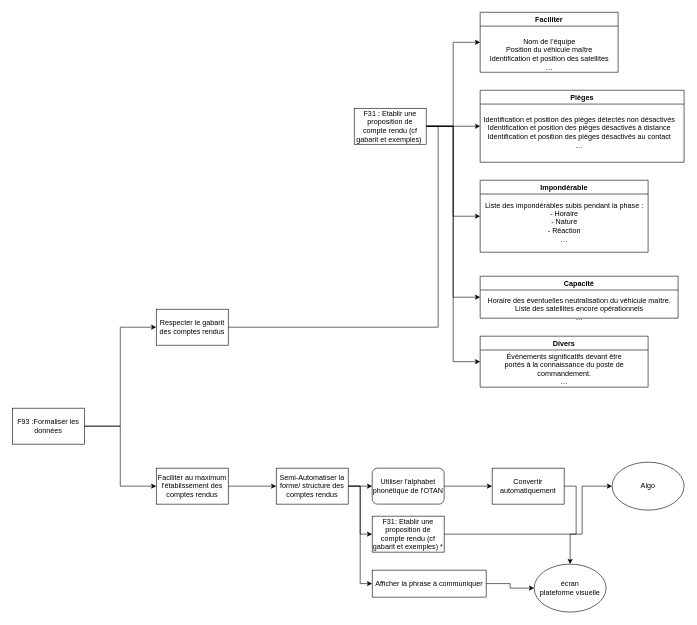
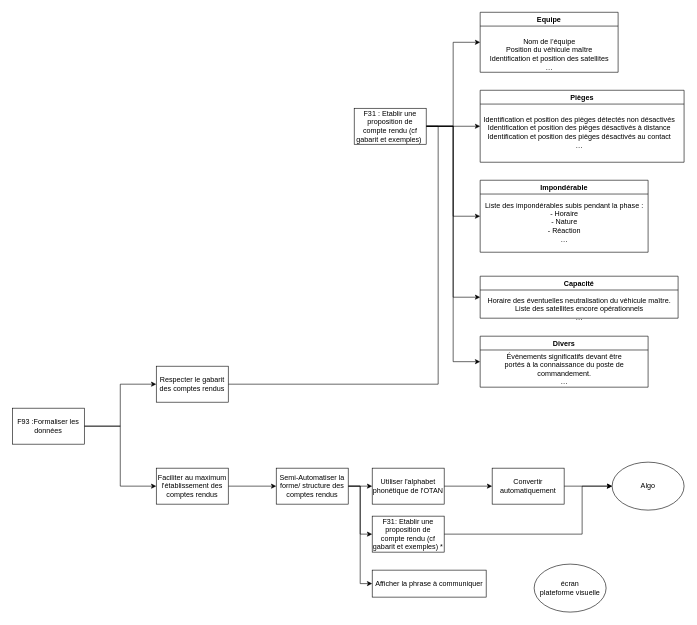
(549, 20) -> (549, 20)
(192, 327) -> (192, 384)
(408, 486) -> (408, 486)
(570, 558) -> (576, 486)
(501, 584) -> none
